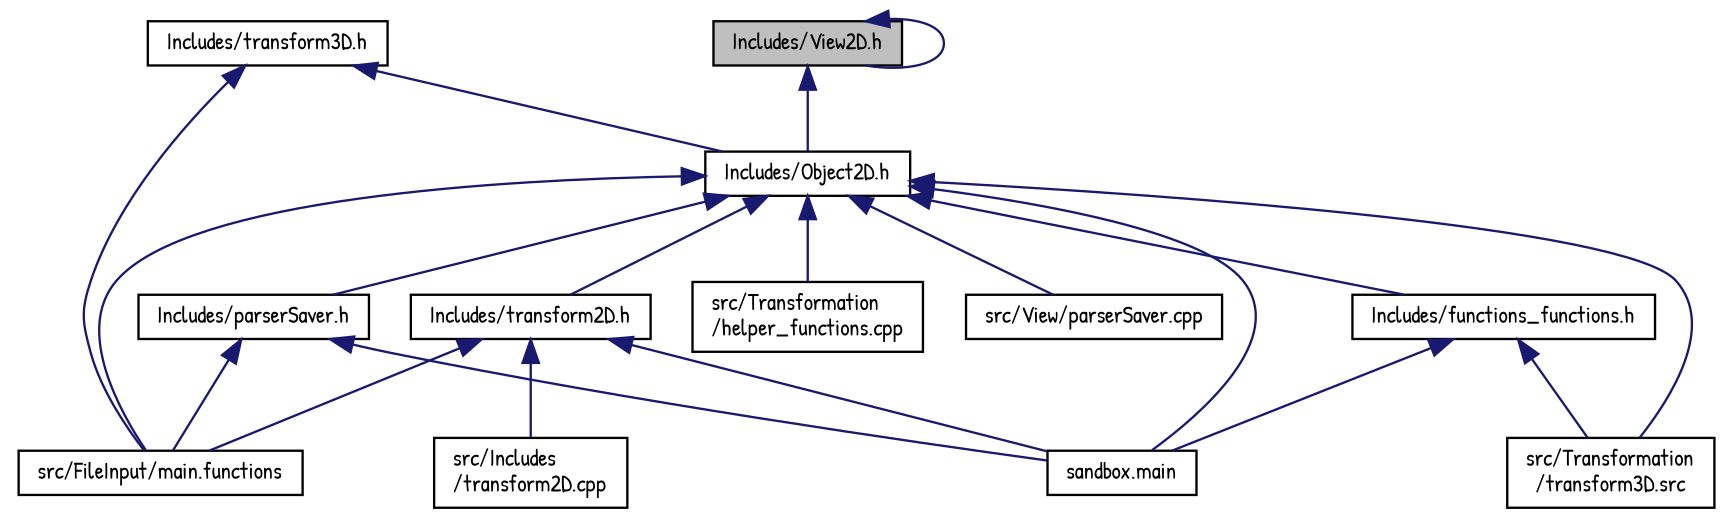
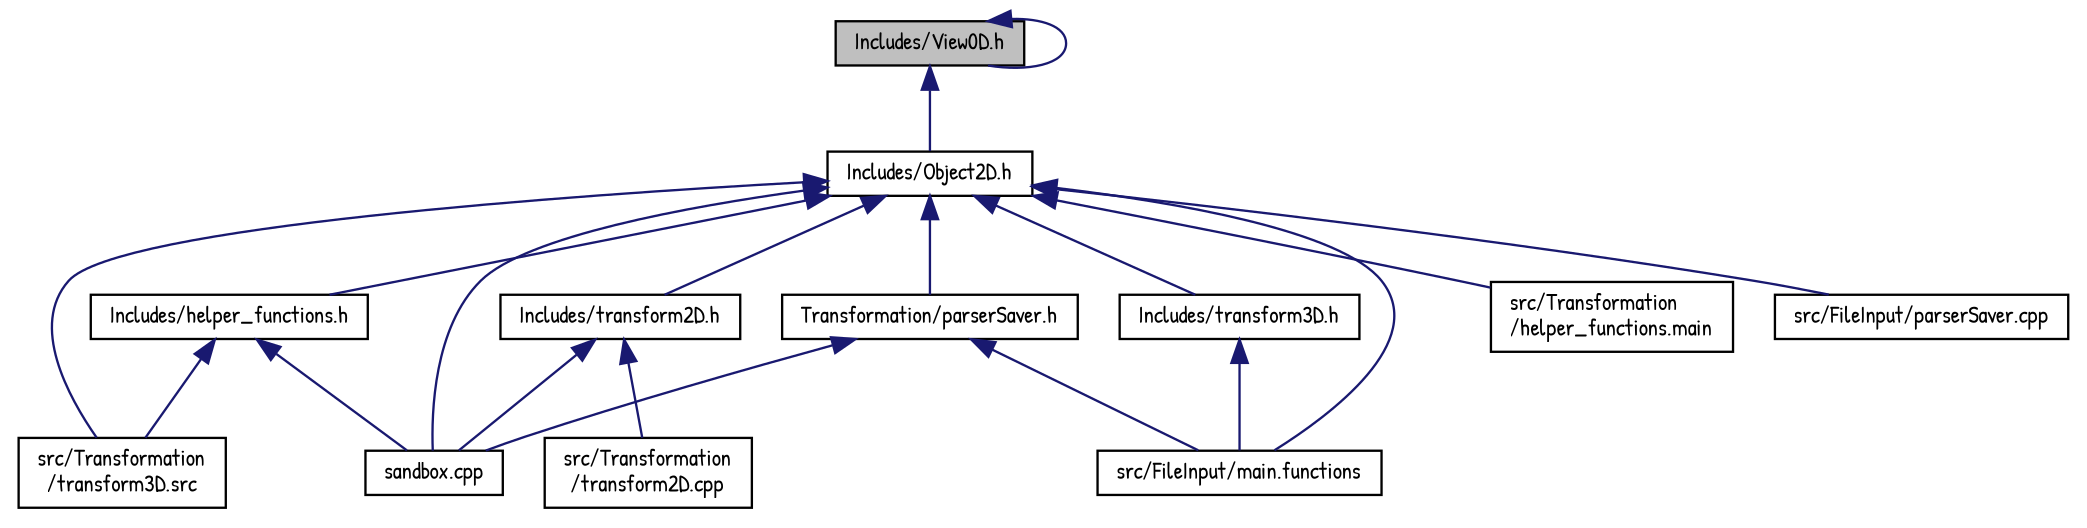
(808, 43) -> (930, 43)
(549, 111) -> (1096, 250)
(254, 317) -> (930, 317)
(808, 317) -> (1612, 317)
(1094, 317) -> (1922, 317)
(1504, 317) -> (229, 317)
(334, 400) -> none
(531, 473) -> (648, 473)
(1122, 473) -> (434, 473)
